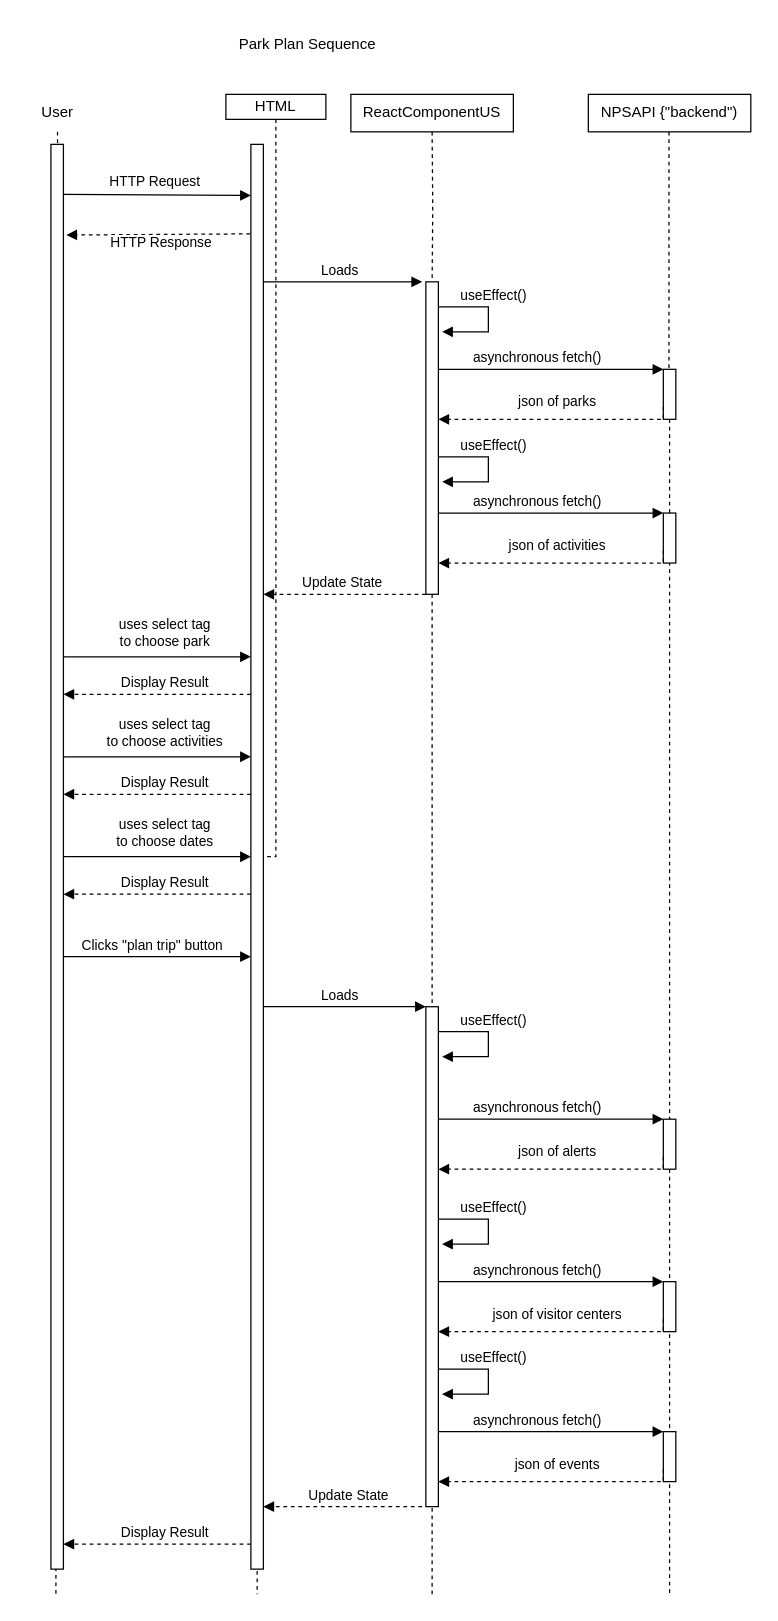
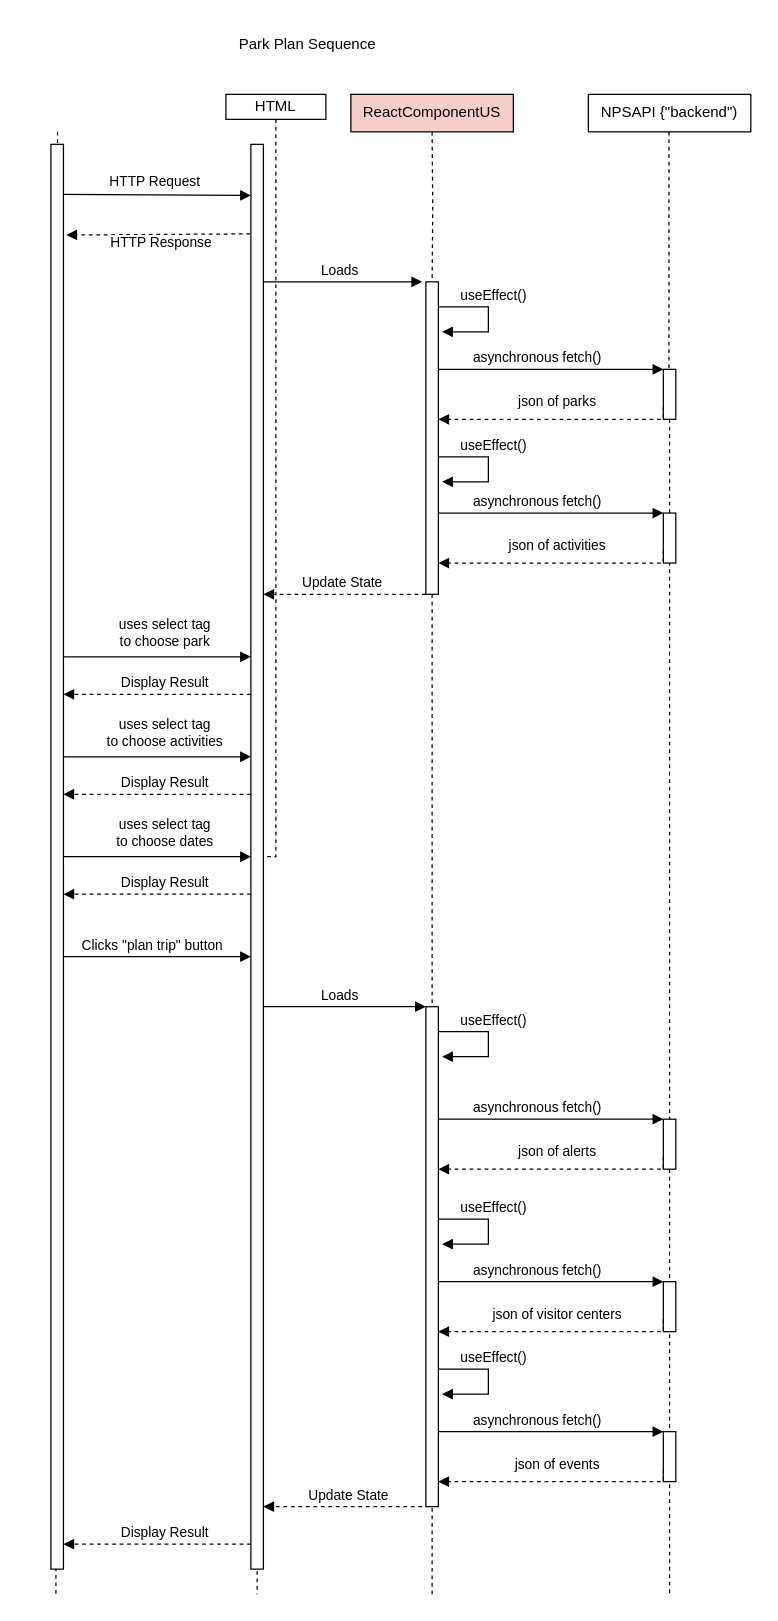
(57, 113) -> none
(432, 113) -> (432, 113)
